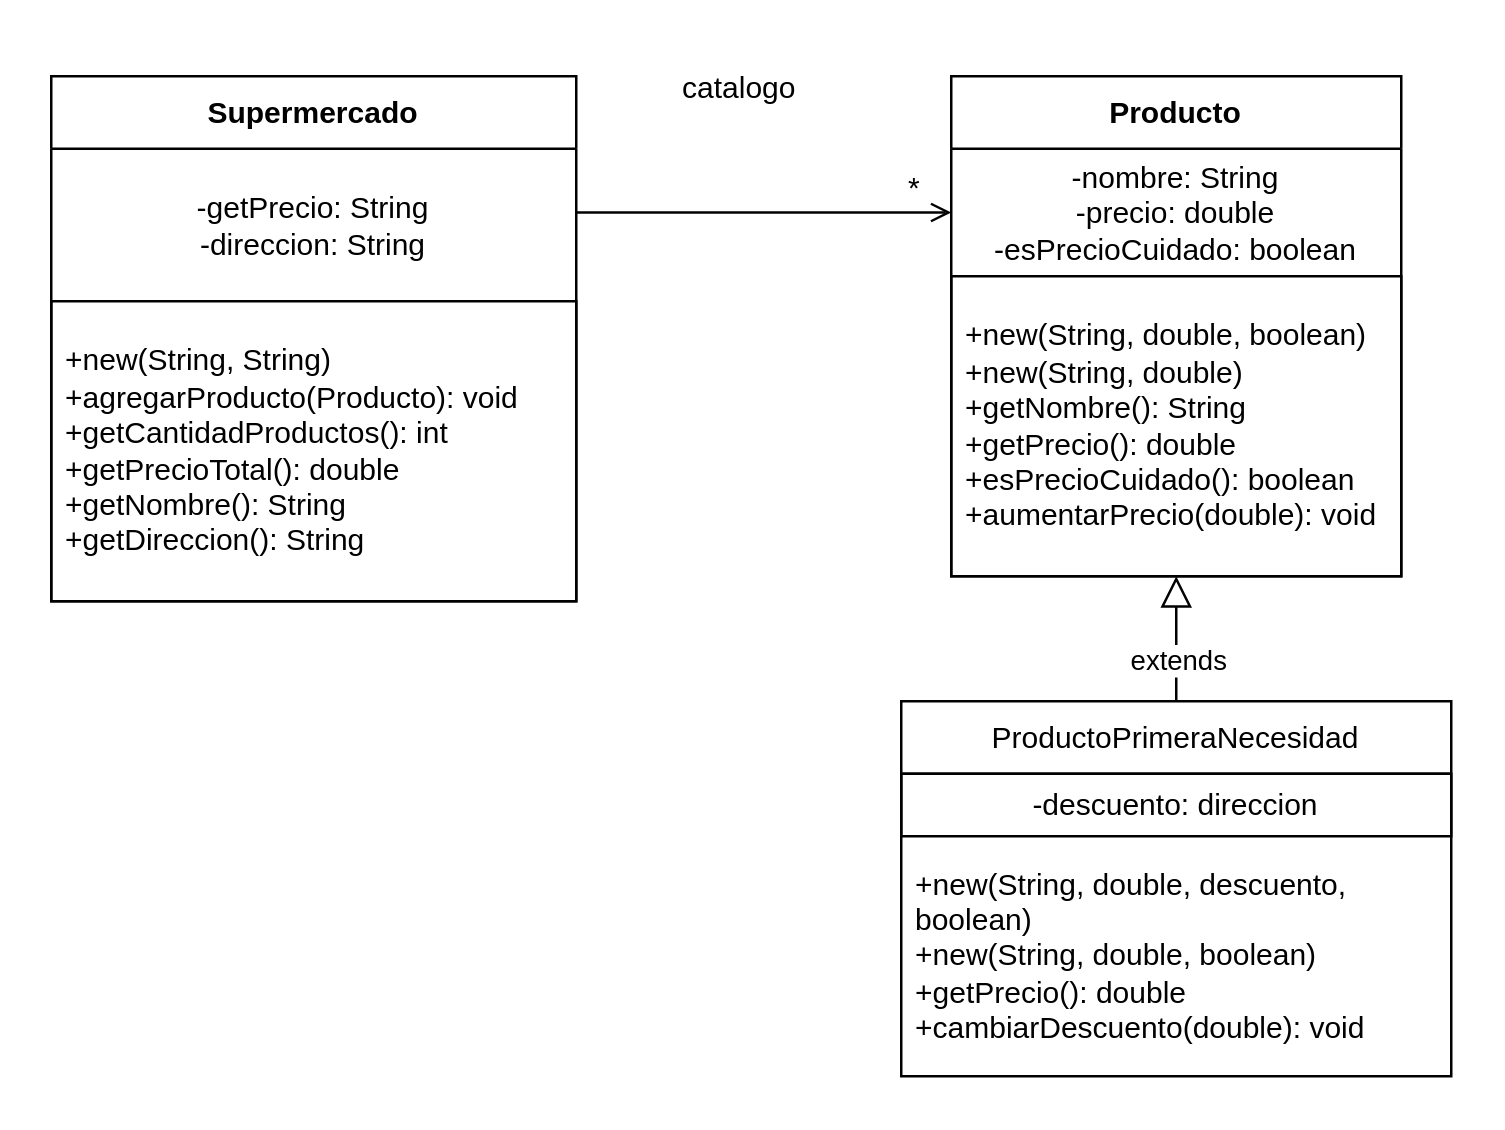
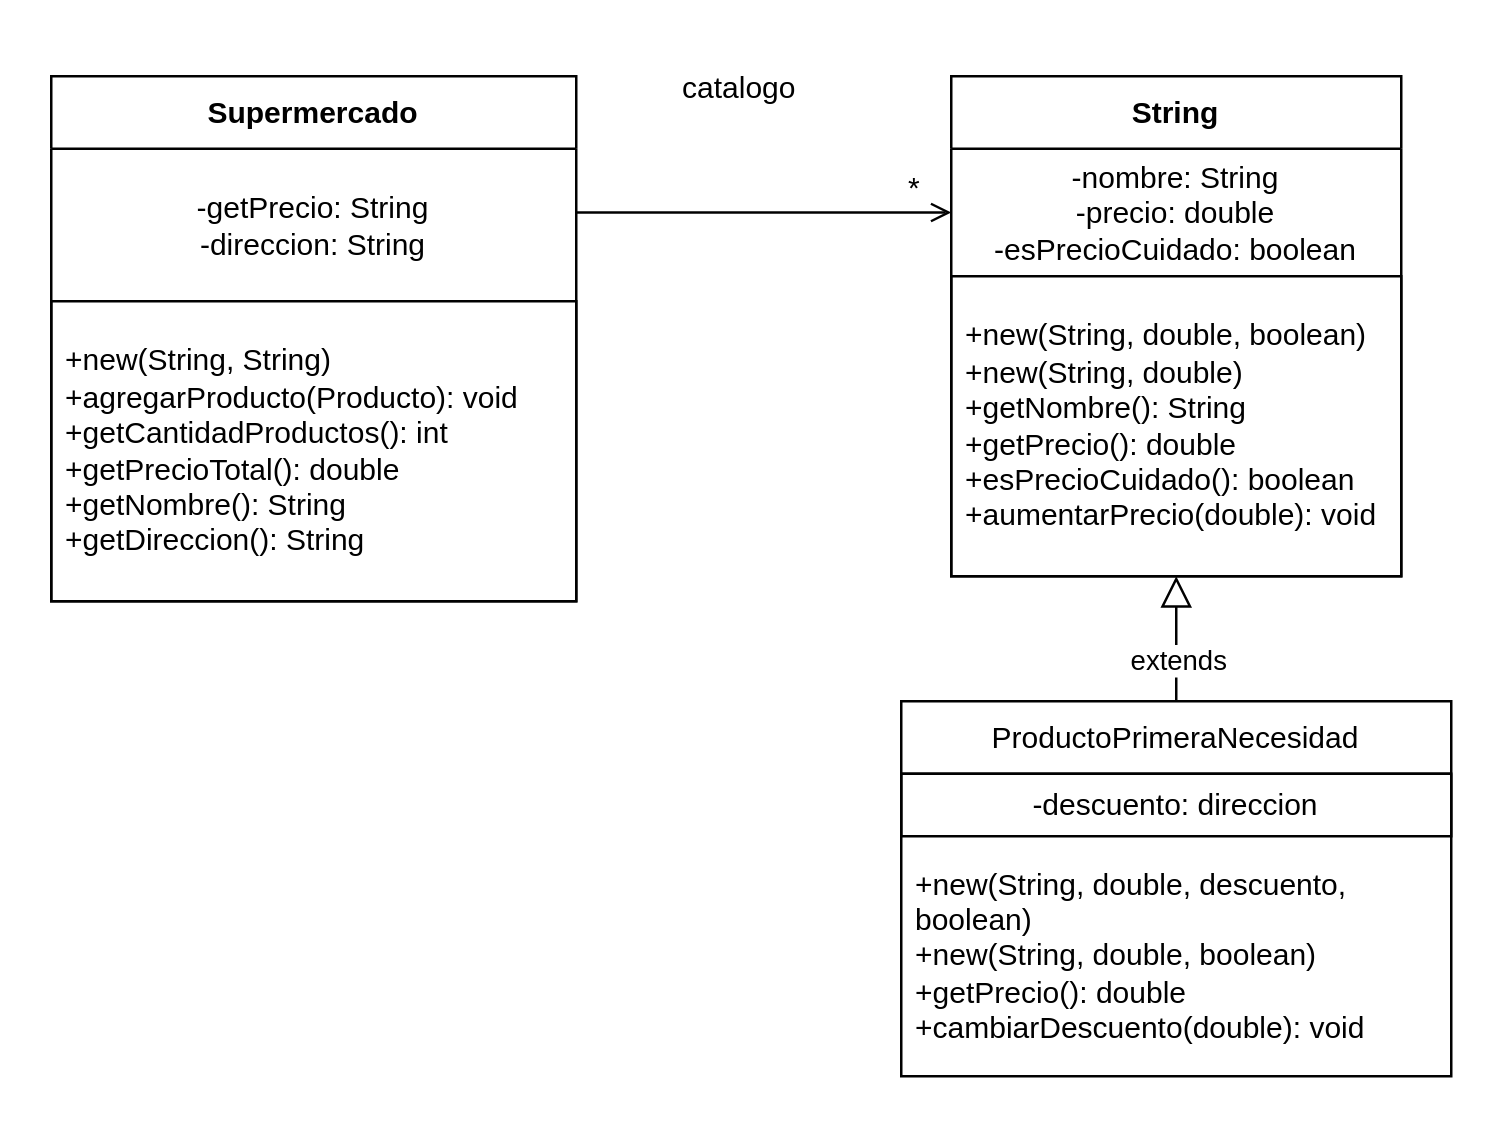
(1176, 114) -> (1176, 114)
